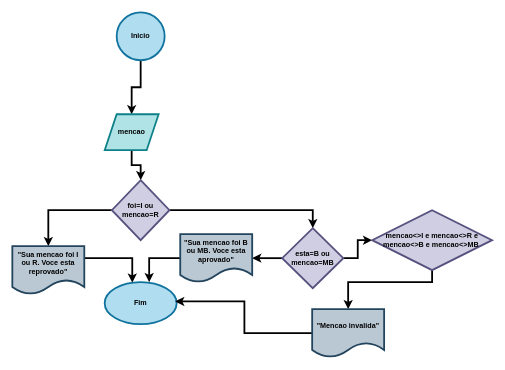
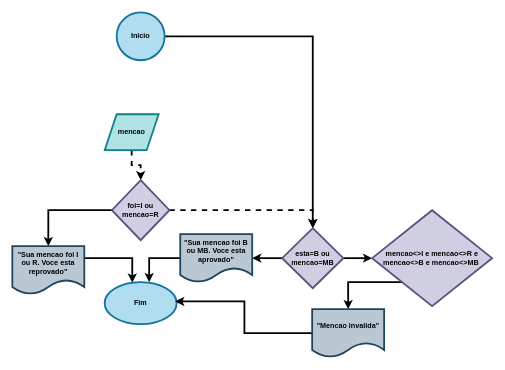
(140, 87) -> (313, 48)
(135, 165) -> (135, 165)
(241, 210) -> (241, 210)
(432, 240) -> (432, 258)
